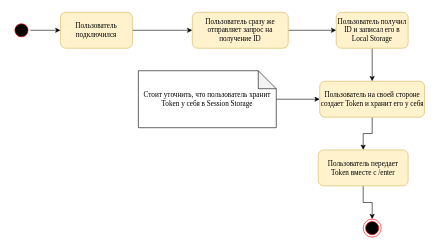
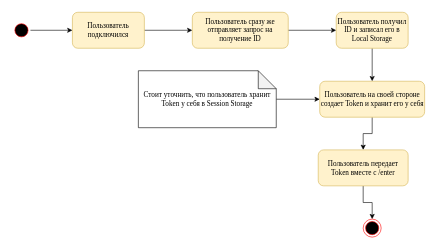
(96, 30) -> (108, 30)
